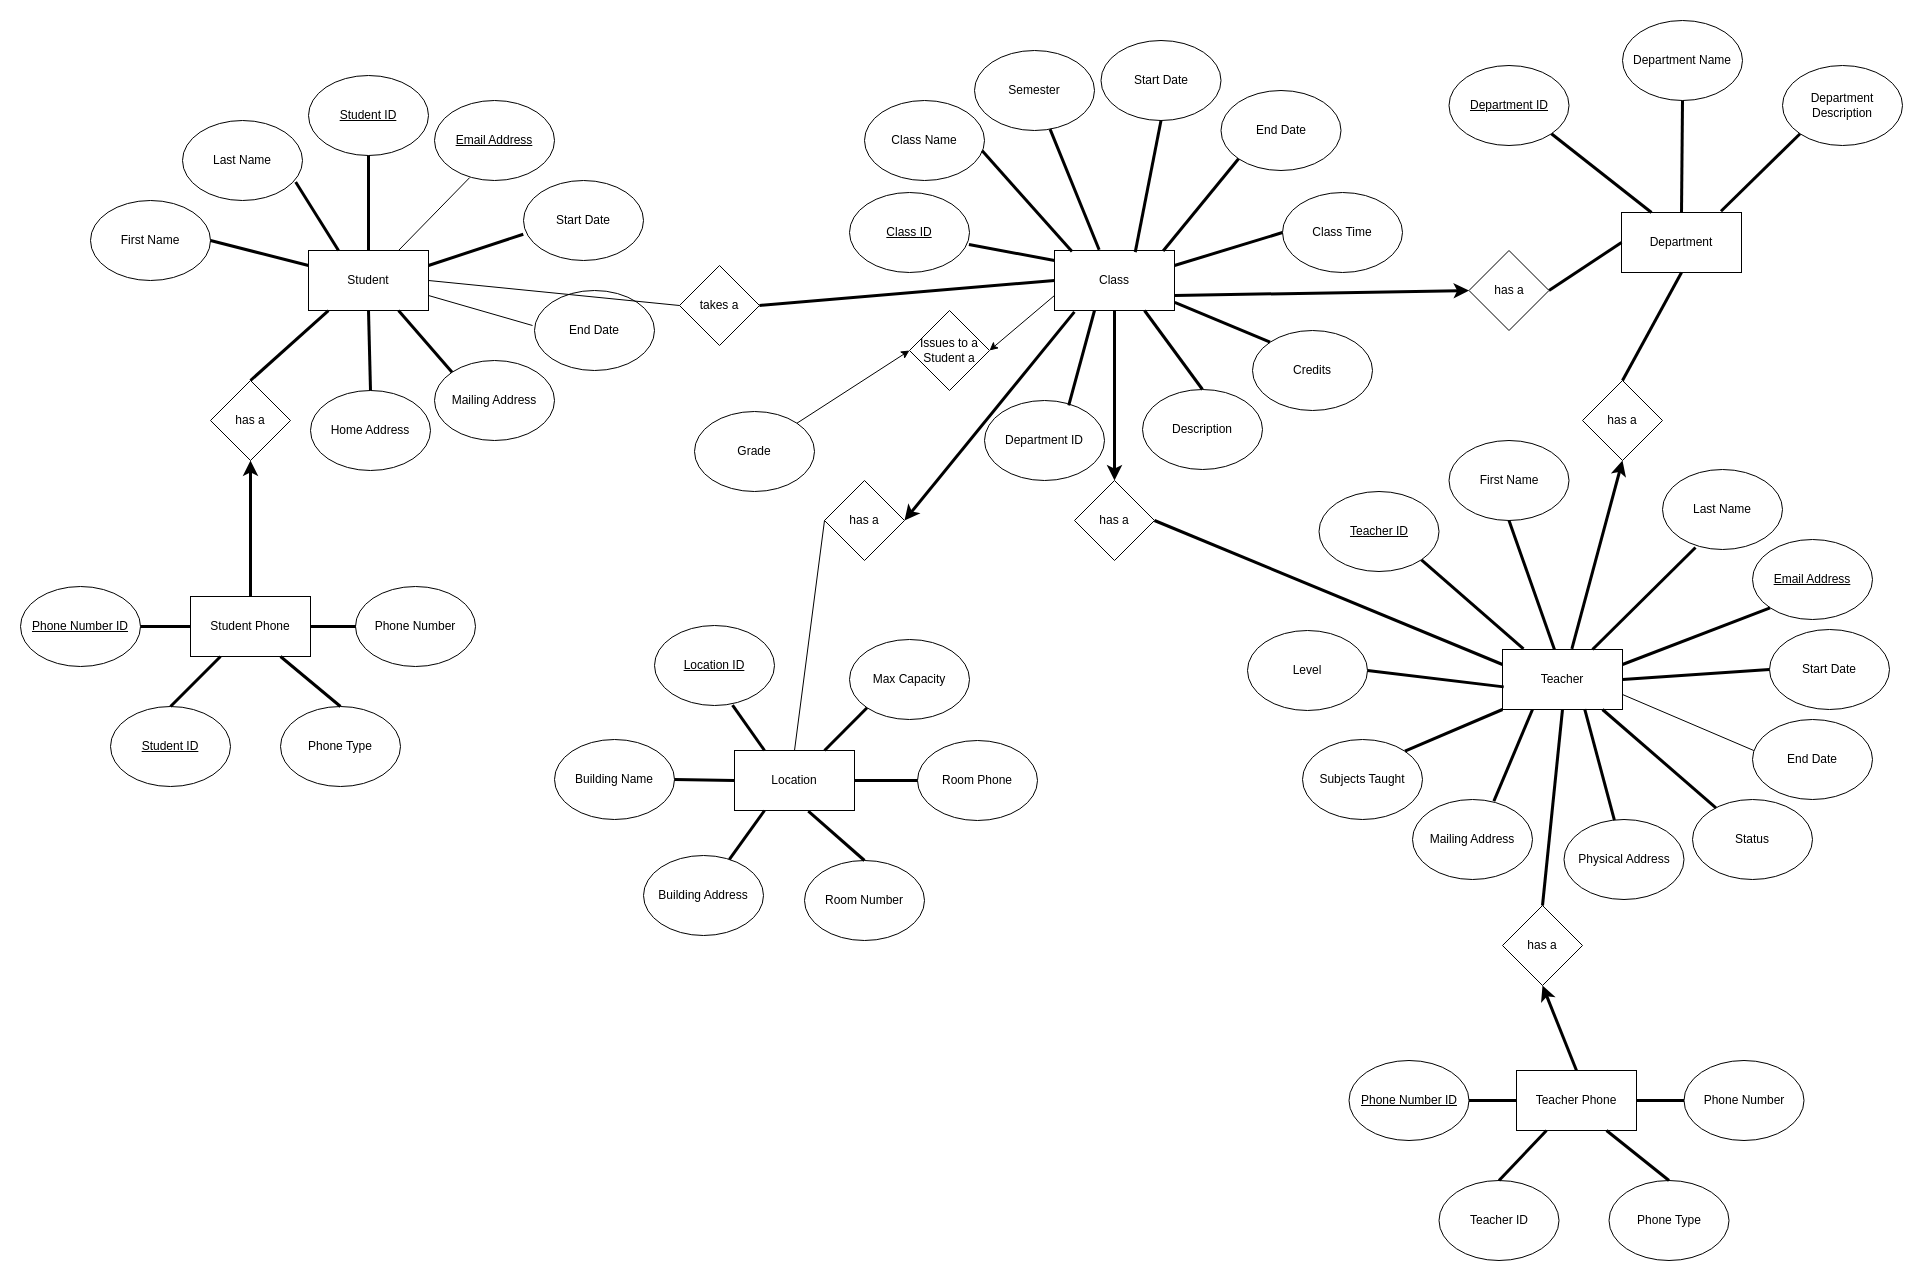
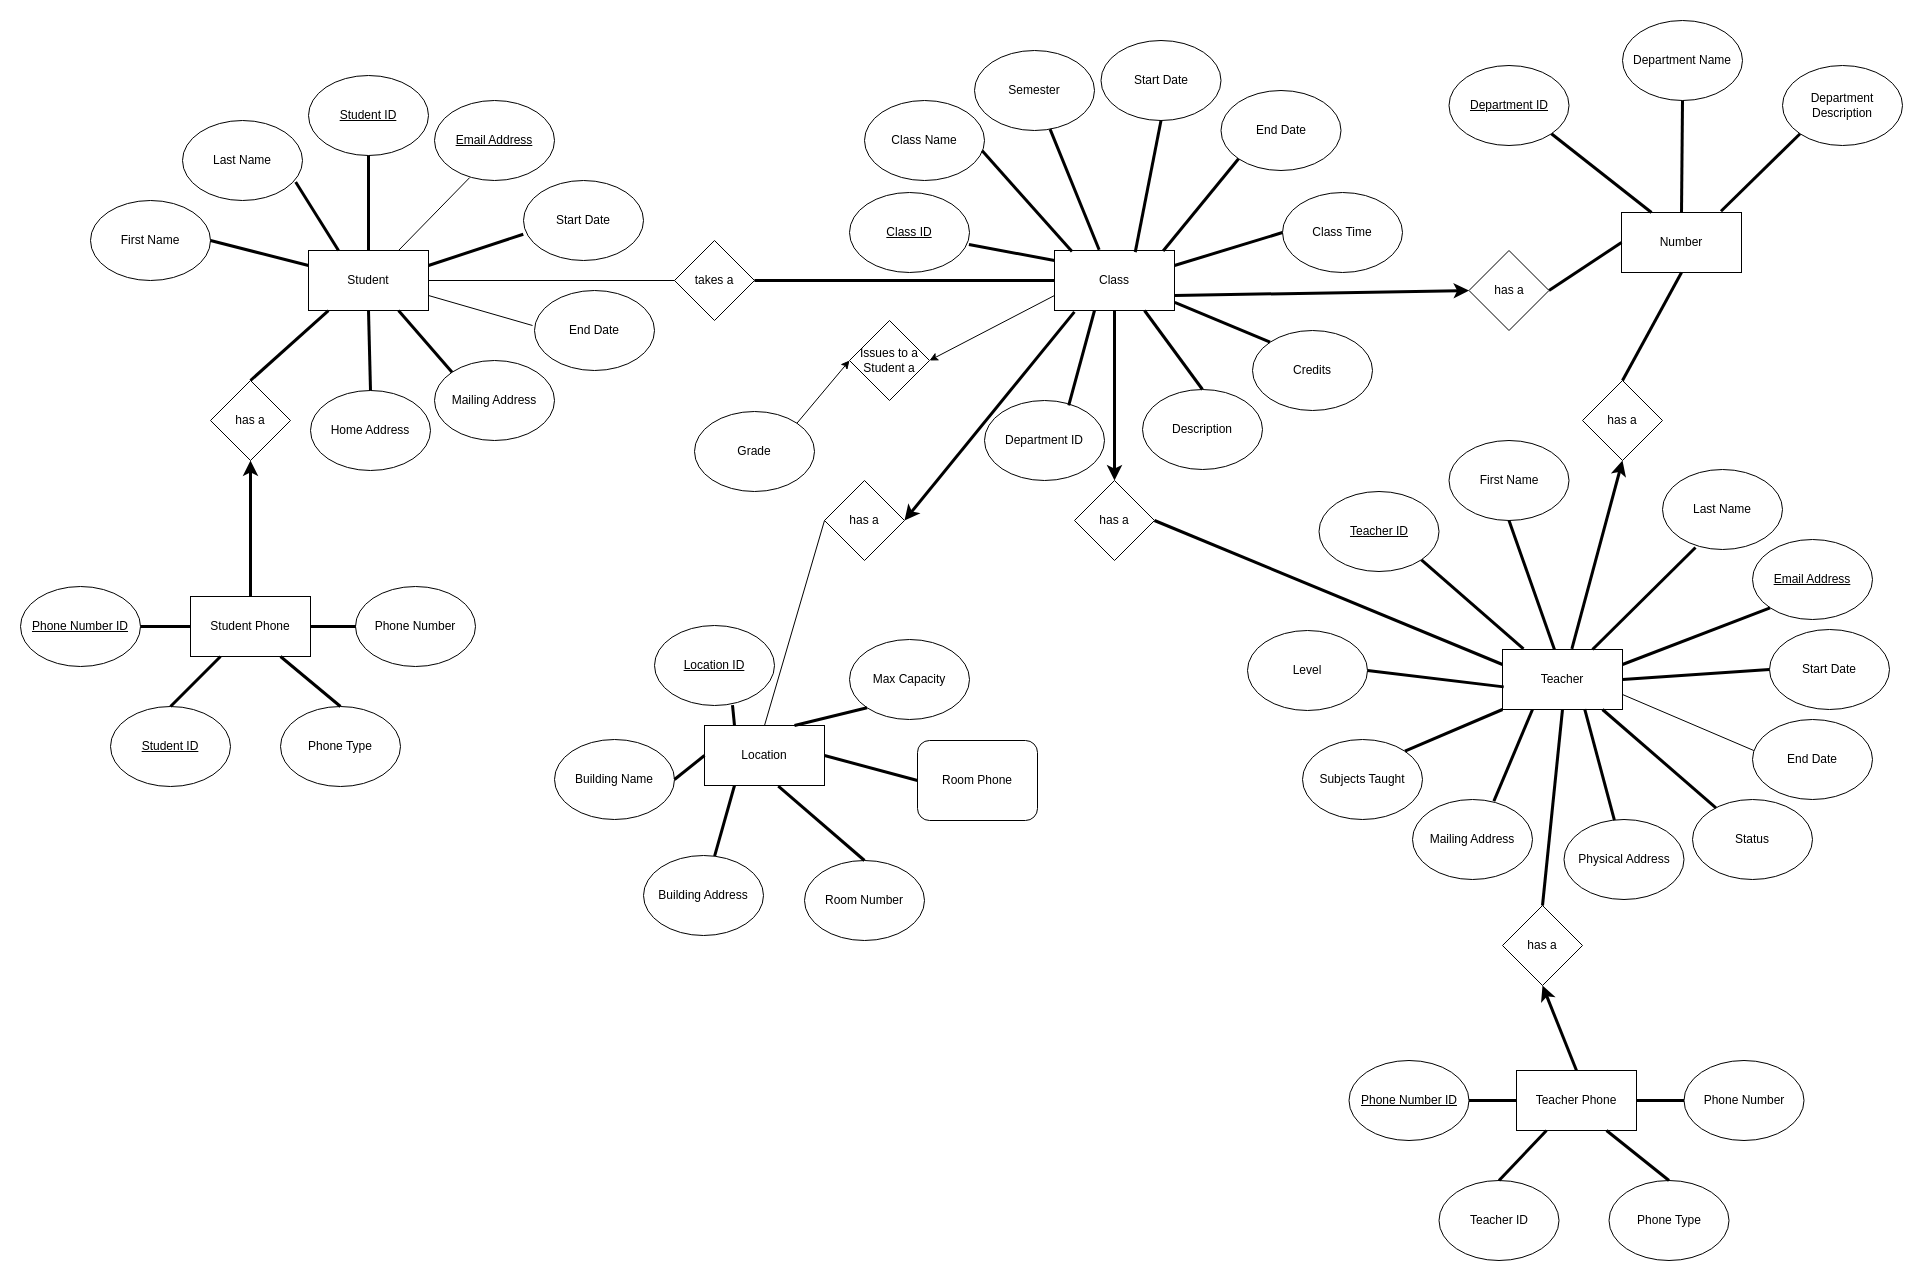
(1682, 243) -> (1682, 243)
(720, 306) -> (715, 281)
(950, 351) -> (890, 361)
(795, 781) -> (765, 756)
(978, 781) -> (978, 781)
